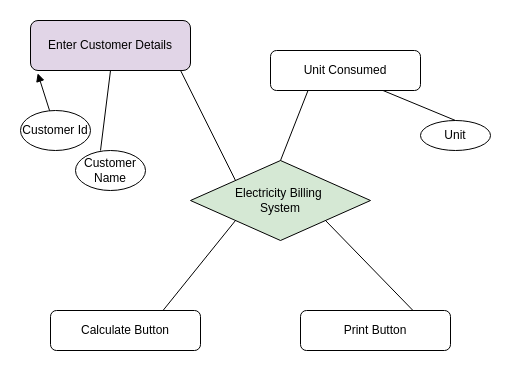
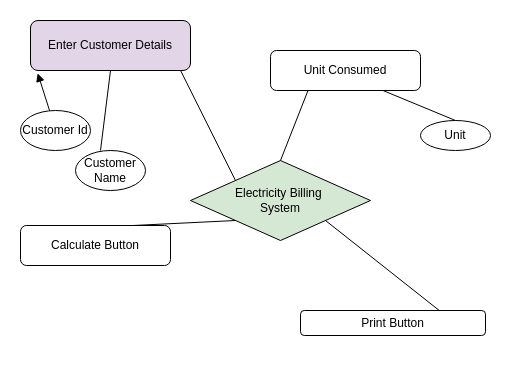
(126, 331) -> (96, 246)
(376, 331) -> (393, 323)
